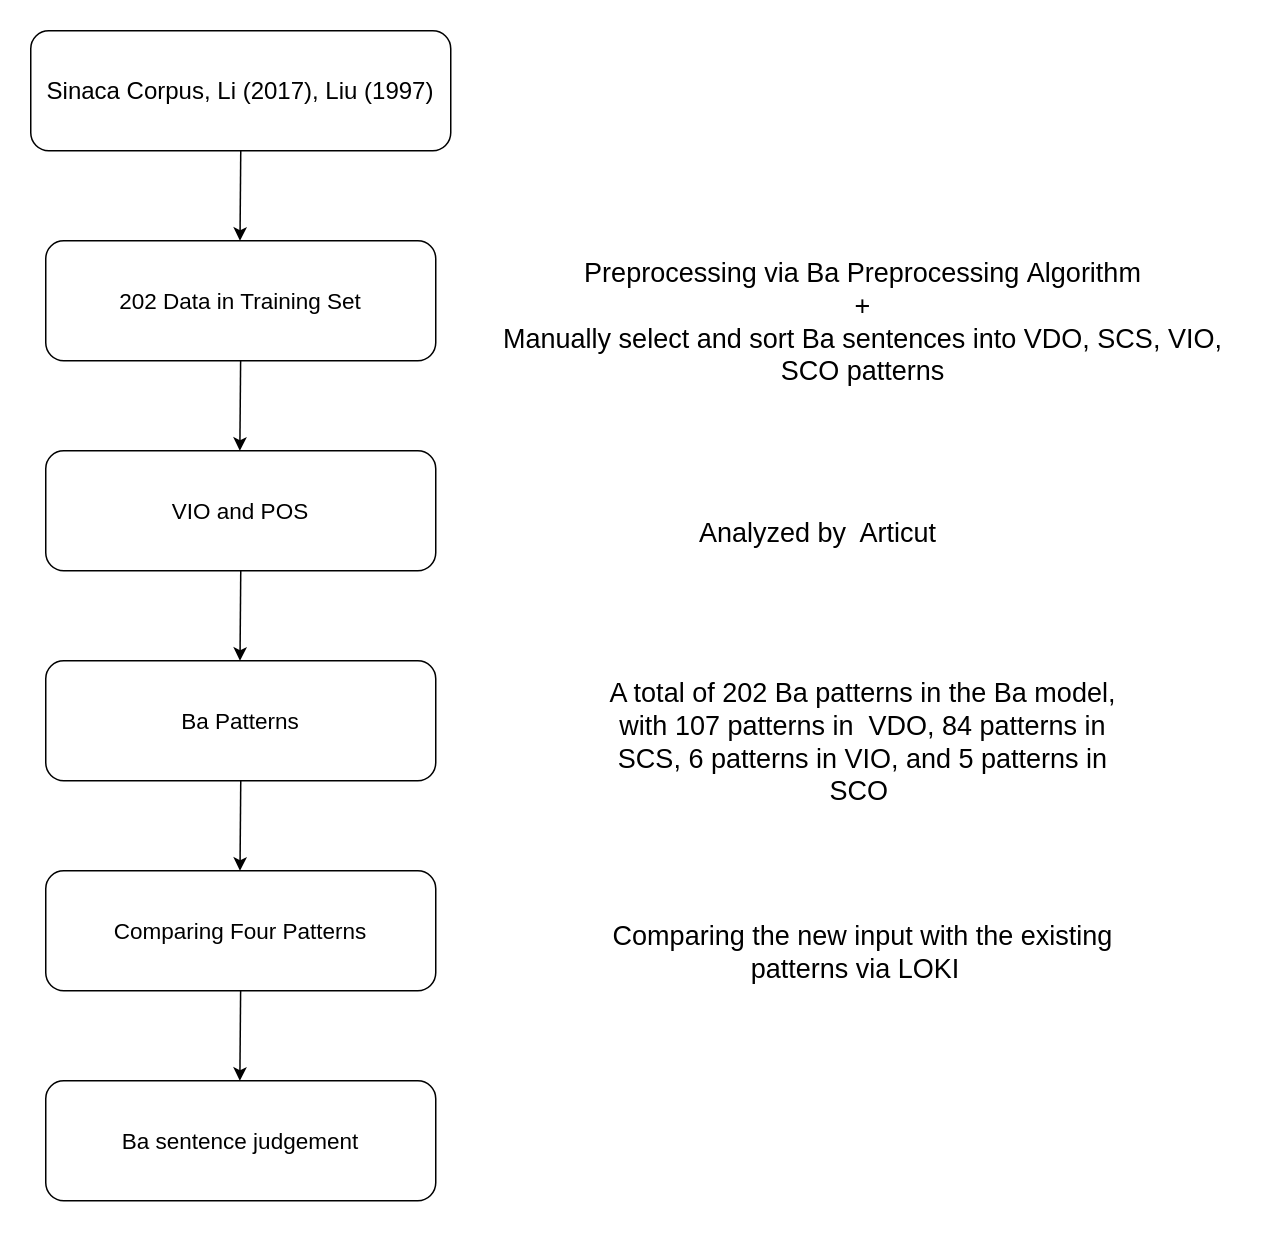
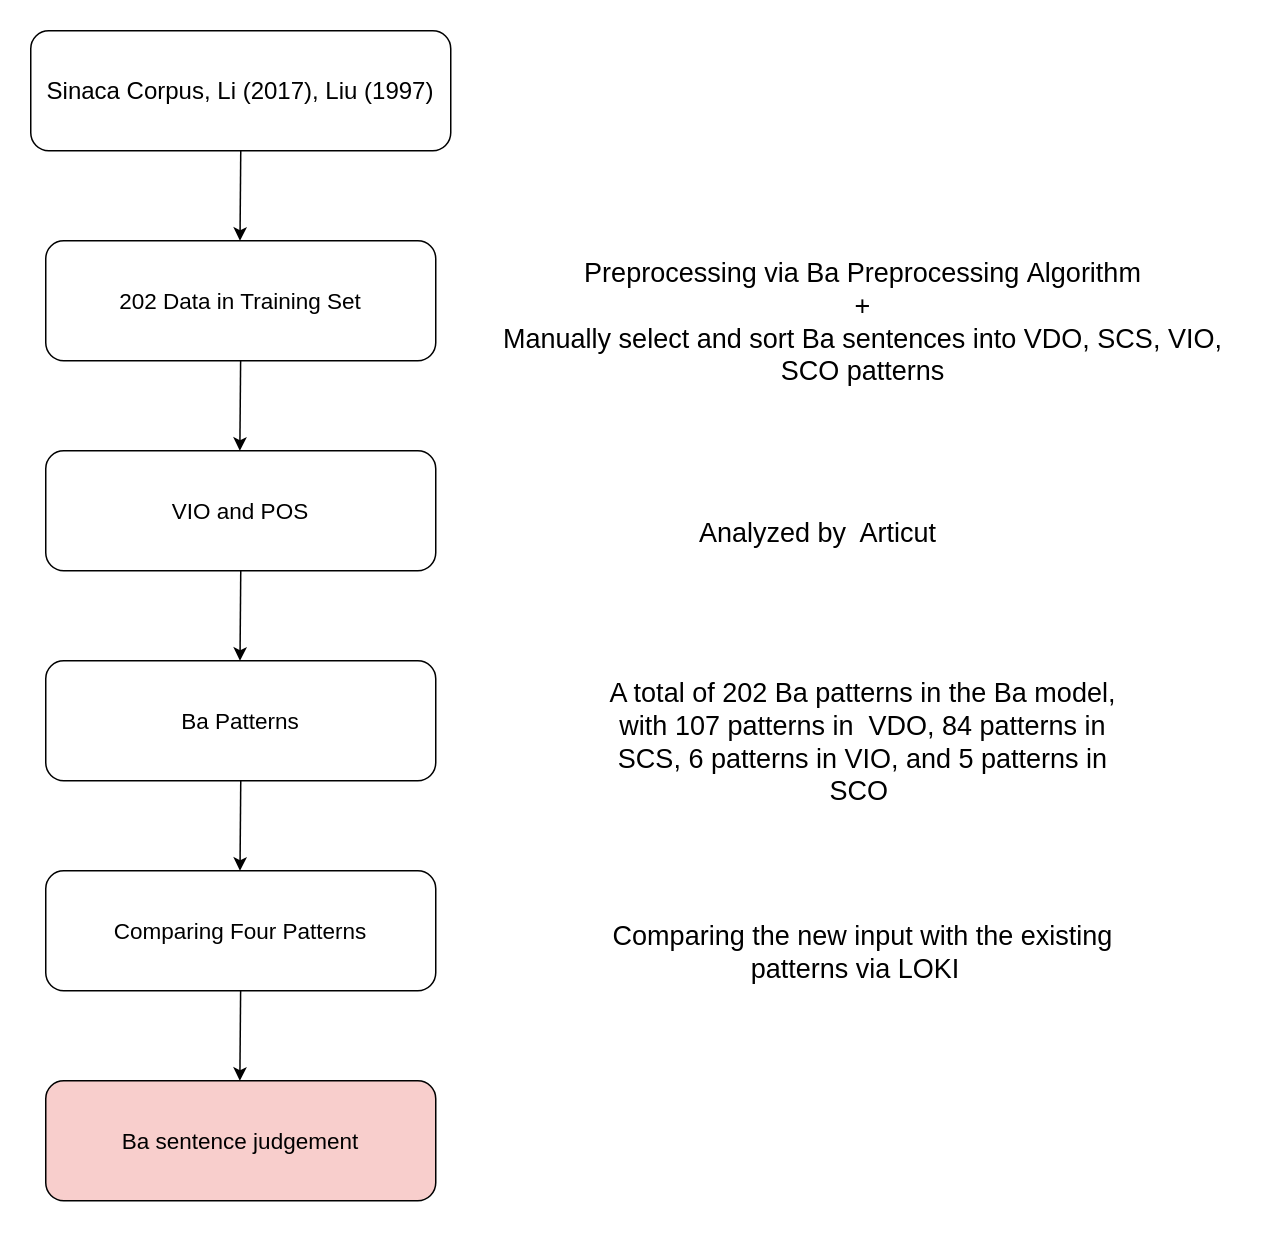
(241, 1141) -> (241, 1141)
